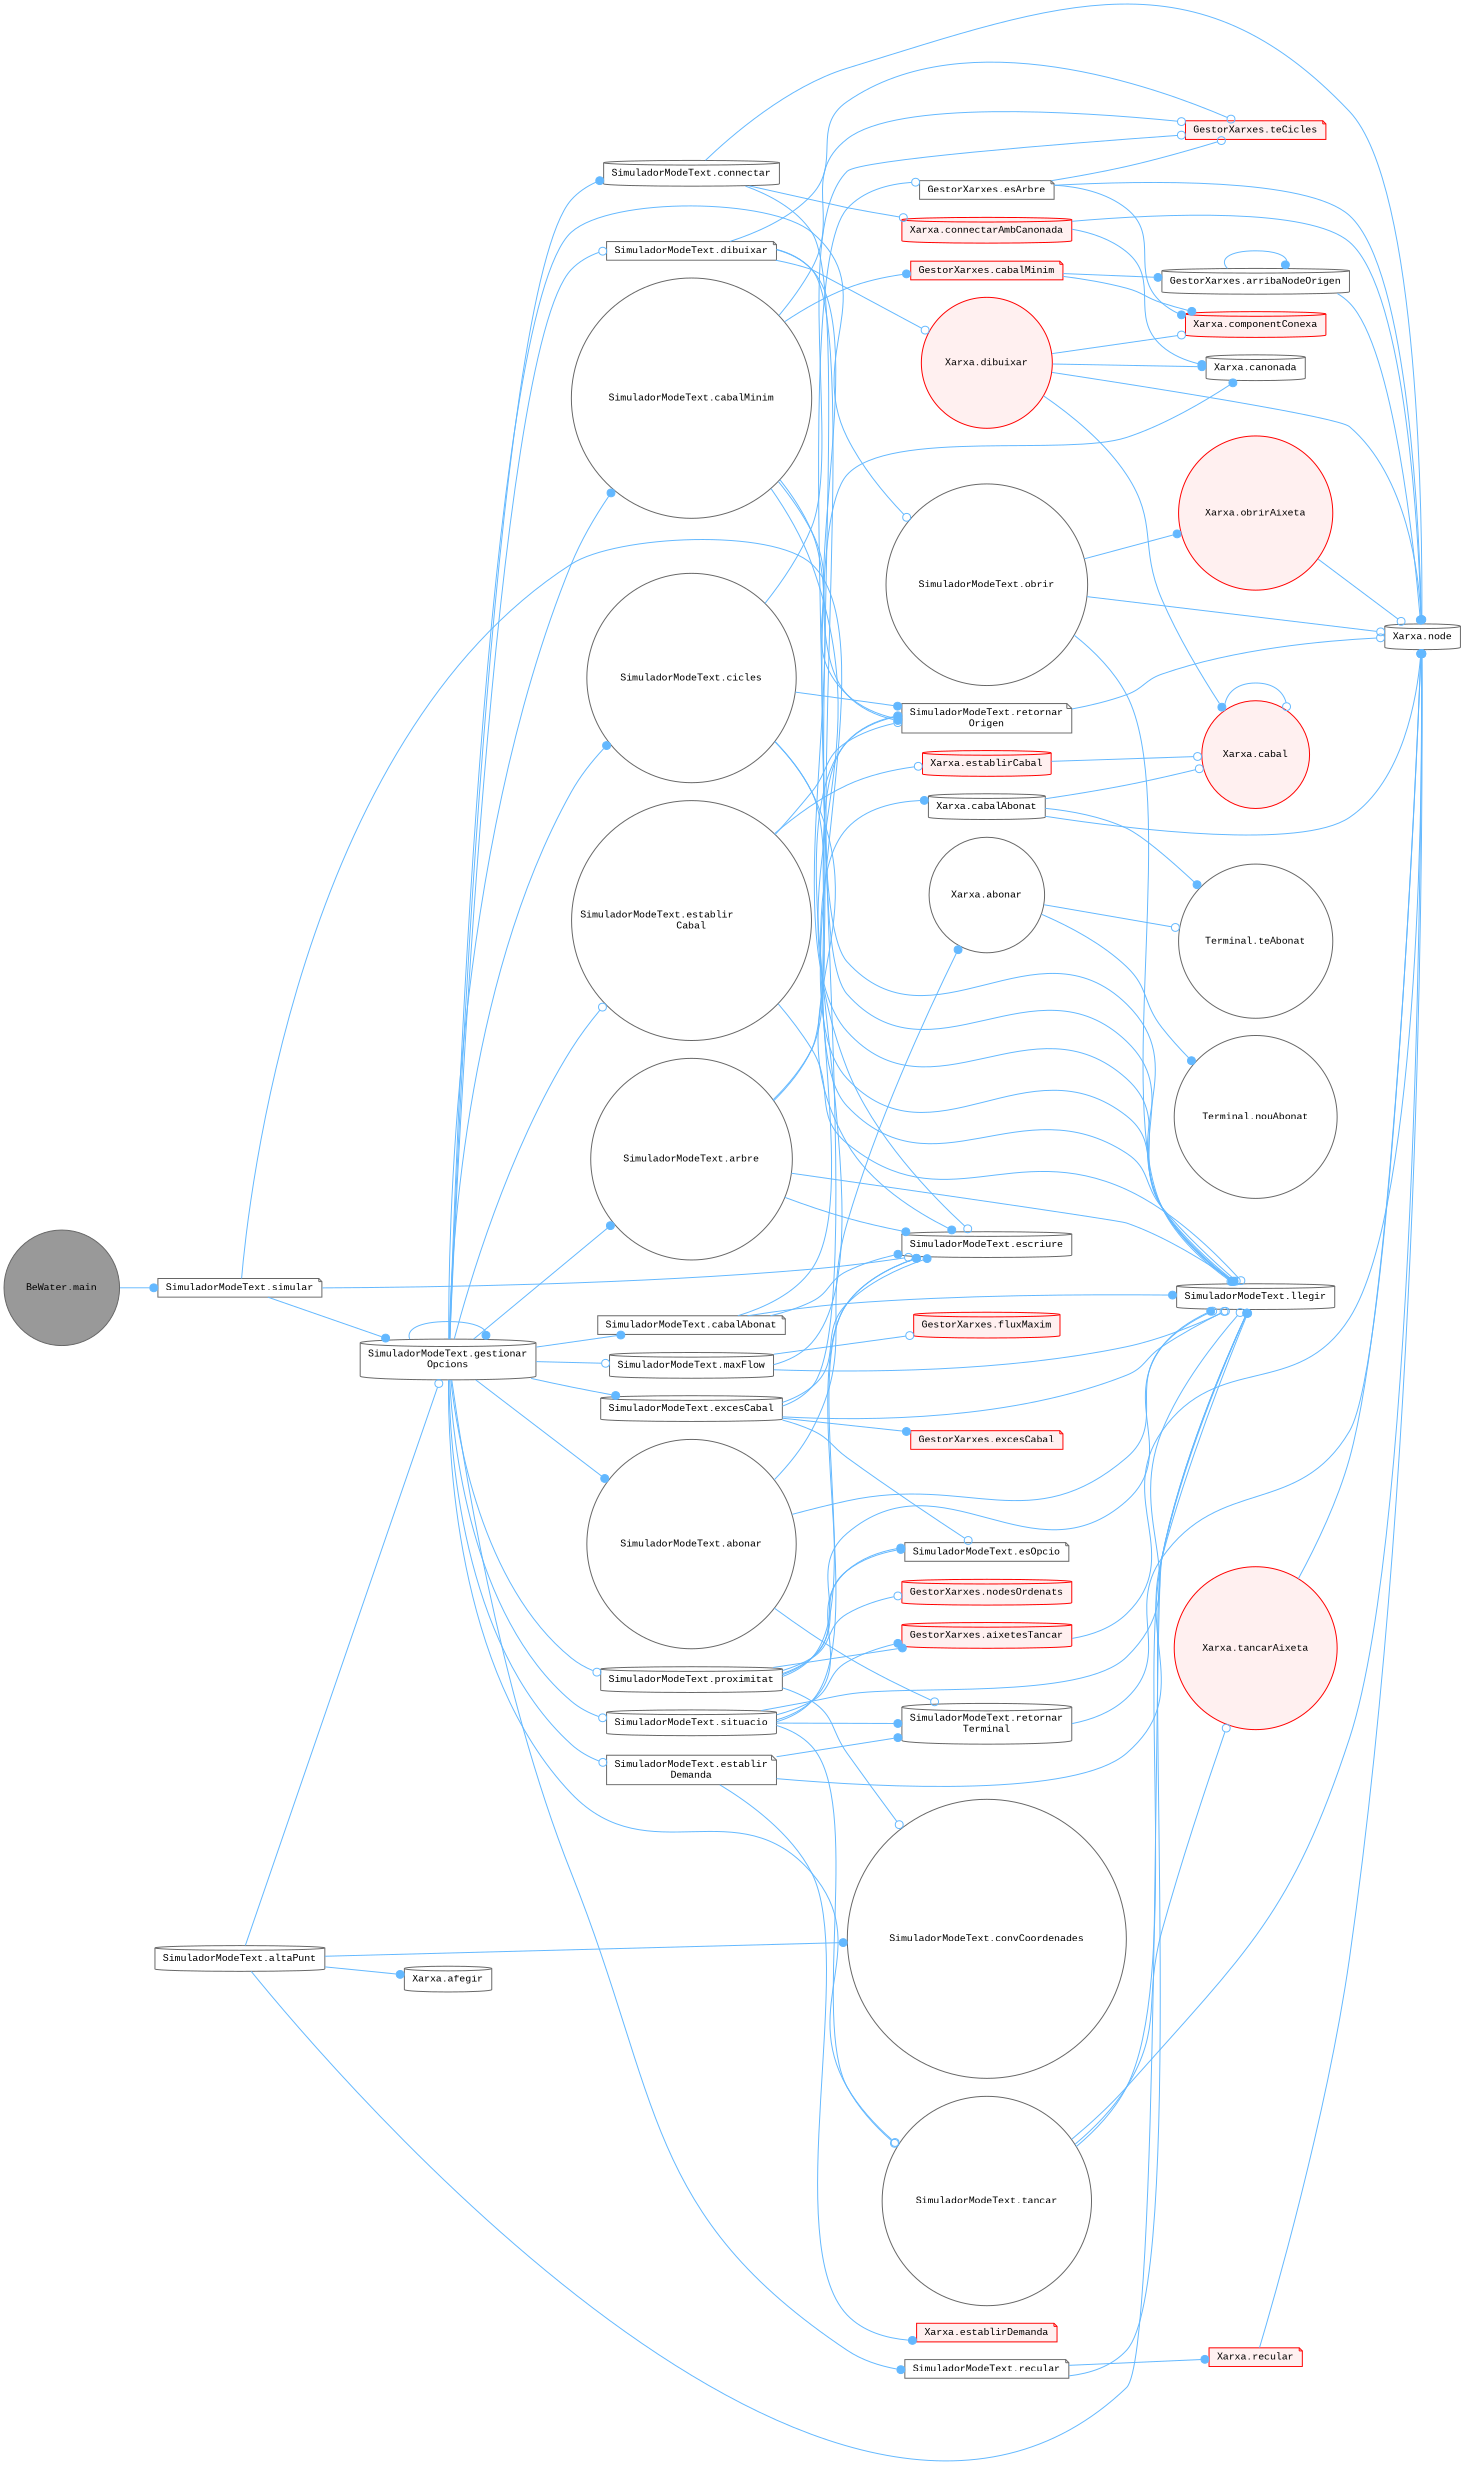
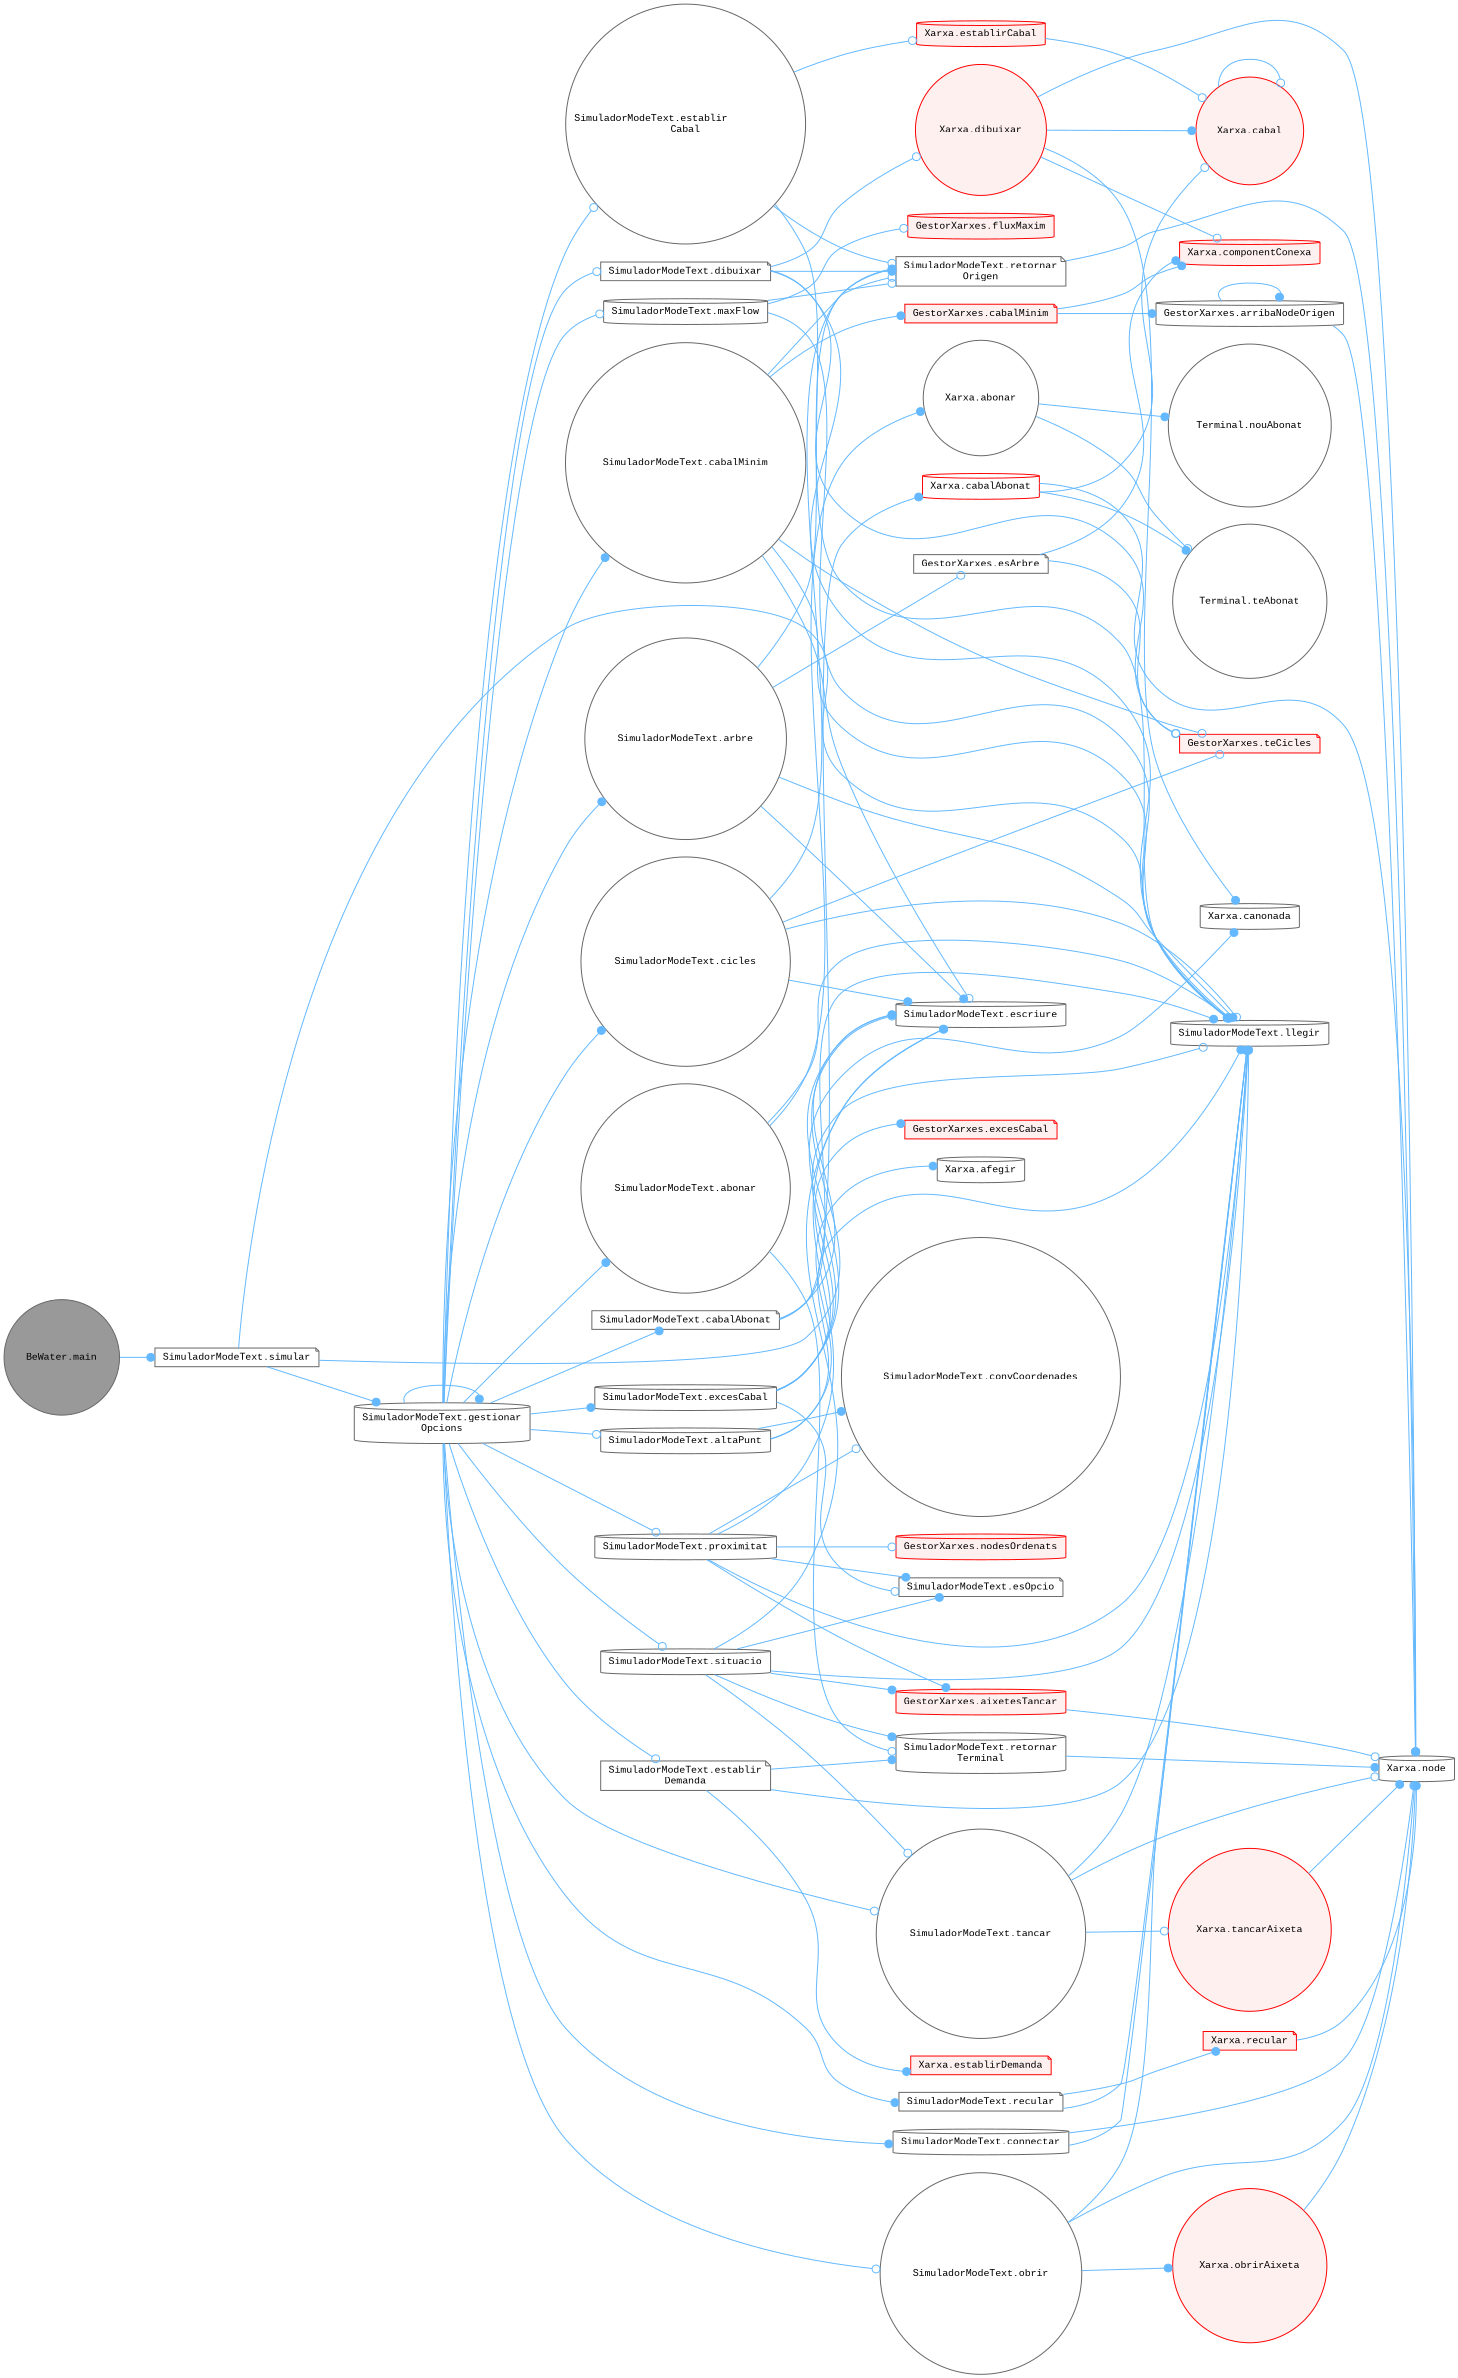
(987, 230) -> none
(1376, 263) -> none
(987, 807) -> (981, 486)
(341, 1666) -> (561, 1432)
